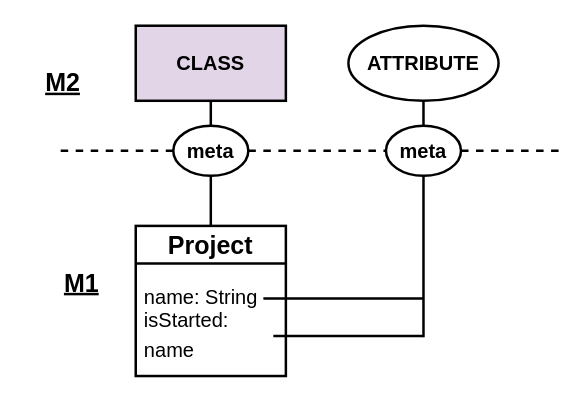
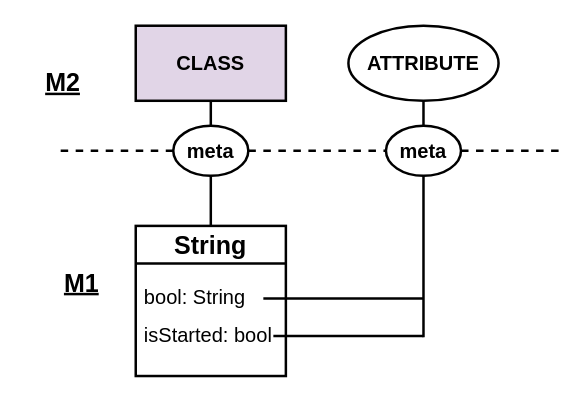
(211, 244) -> (211, 244)
(212, 294) -> (212, 294)
(212, 332) -> (212, 332)
